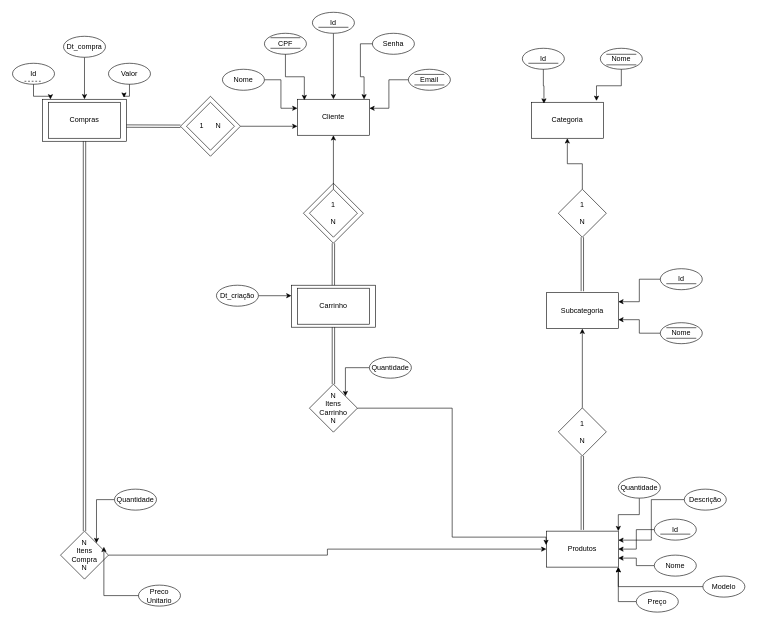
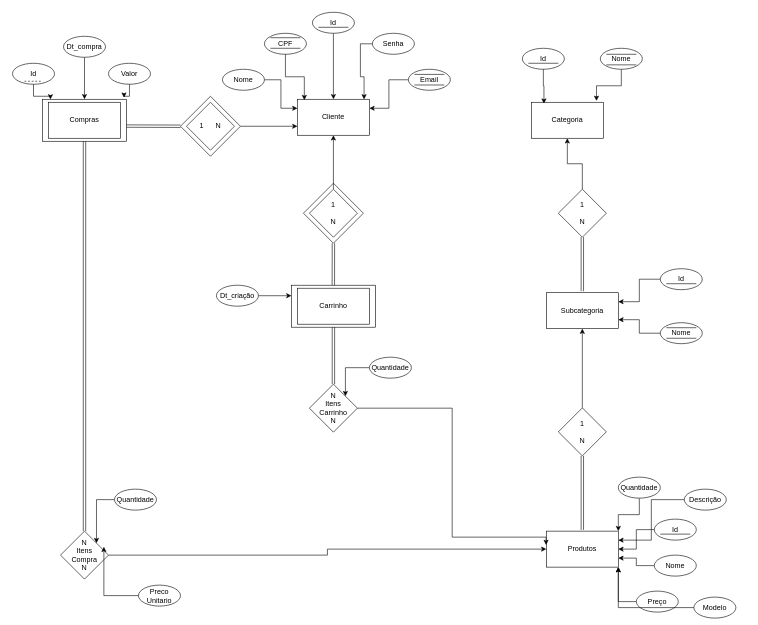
(724, 587) -> (715, 608)
